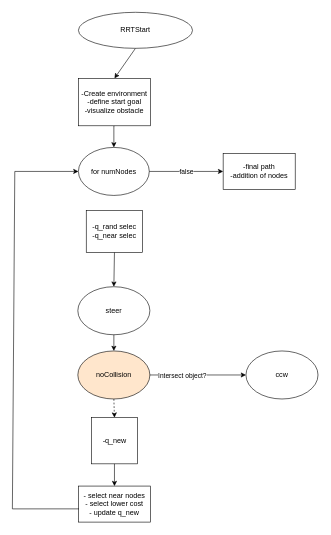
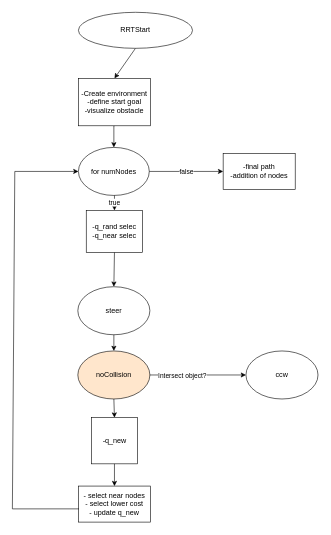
none -> (114, 200)
(114, 406) -> (114, 406)
